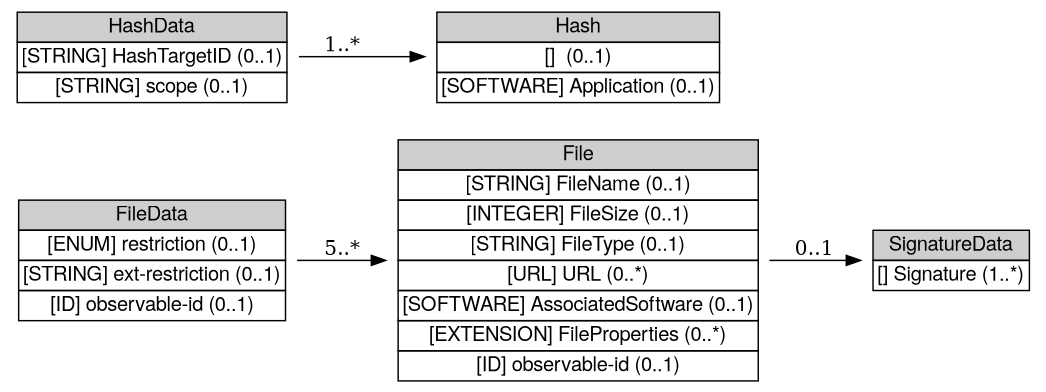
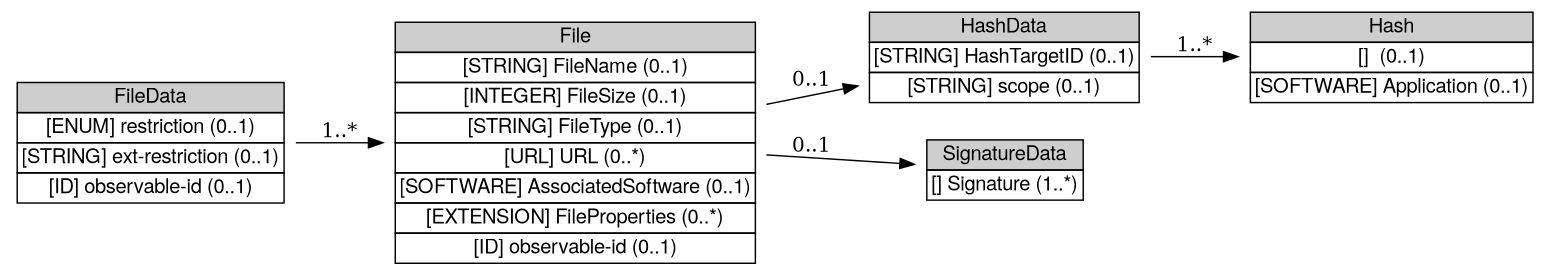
none -> (805, 97)
(342, 250) -> (339, 132)
